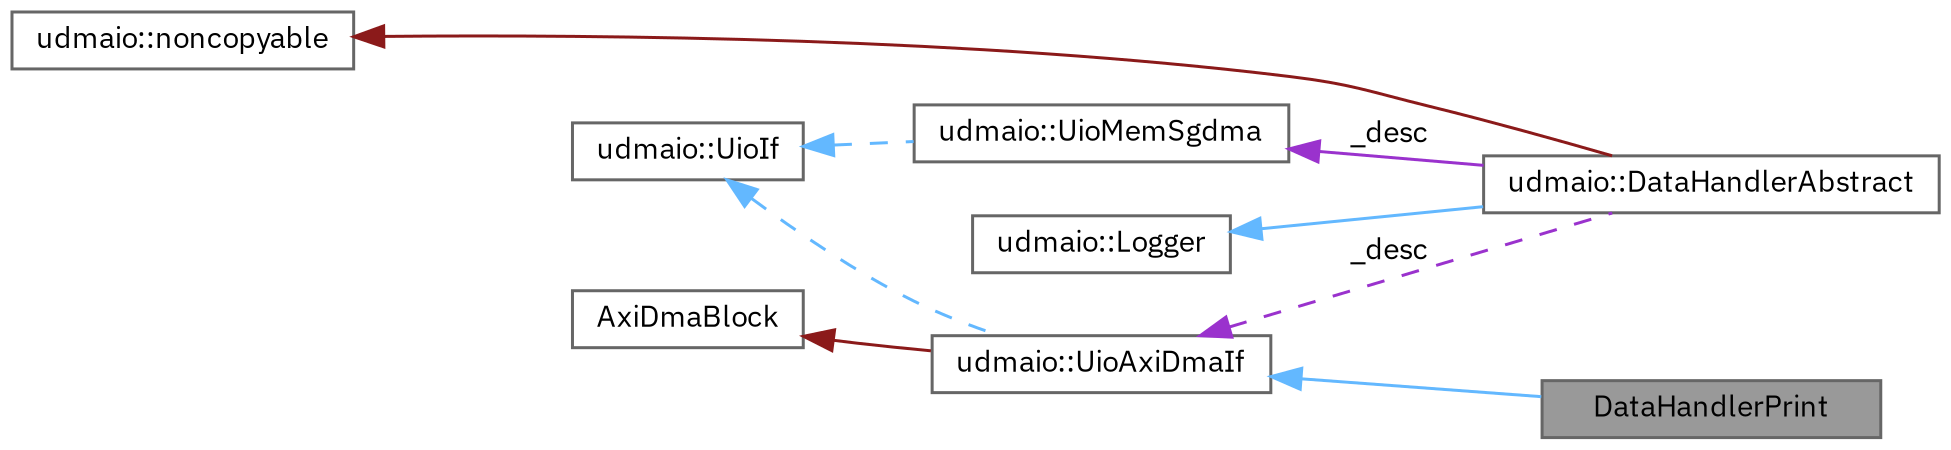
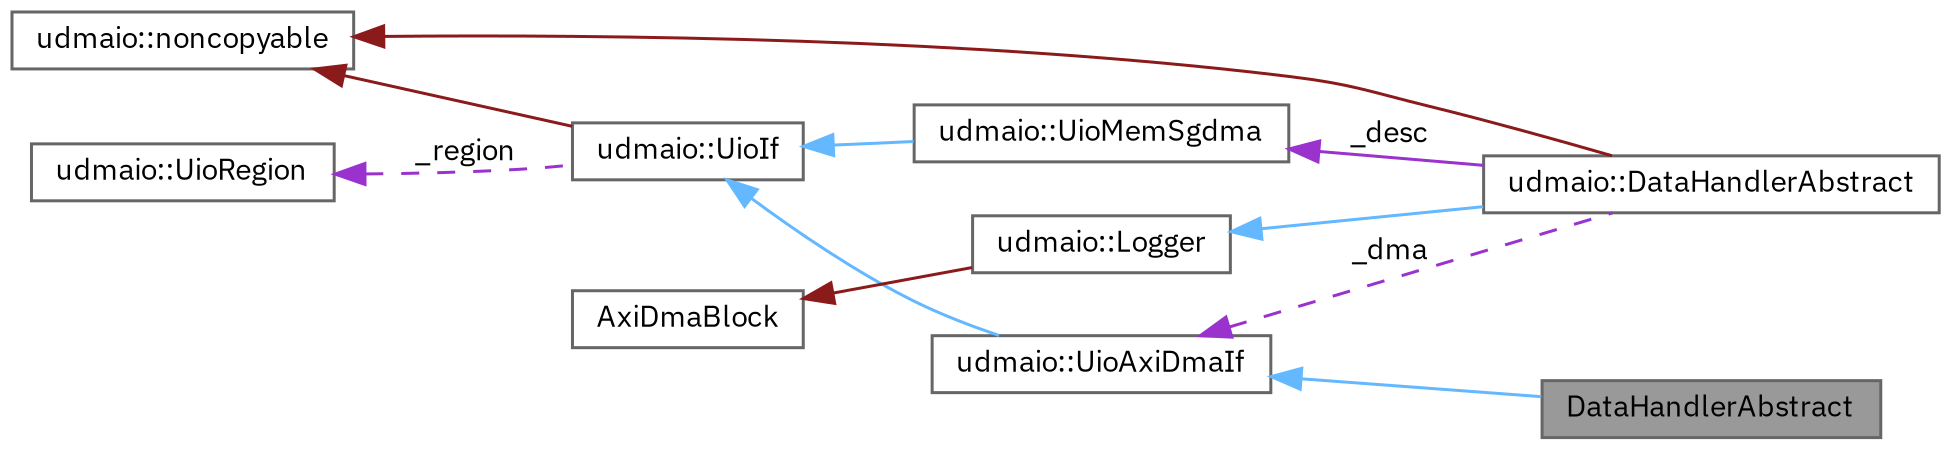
none -> (458, 101)
(874, 143) -> (874, 143)
none -> (183, 172)
(1386, 252) -> (1386, 252)
(870, 277) -> (858, 270)
(882, 346) -> (913, 278)
(1711, 409) -> (1711, 409)
